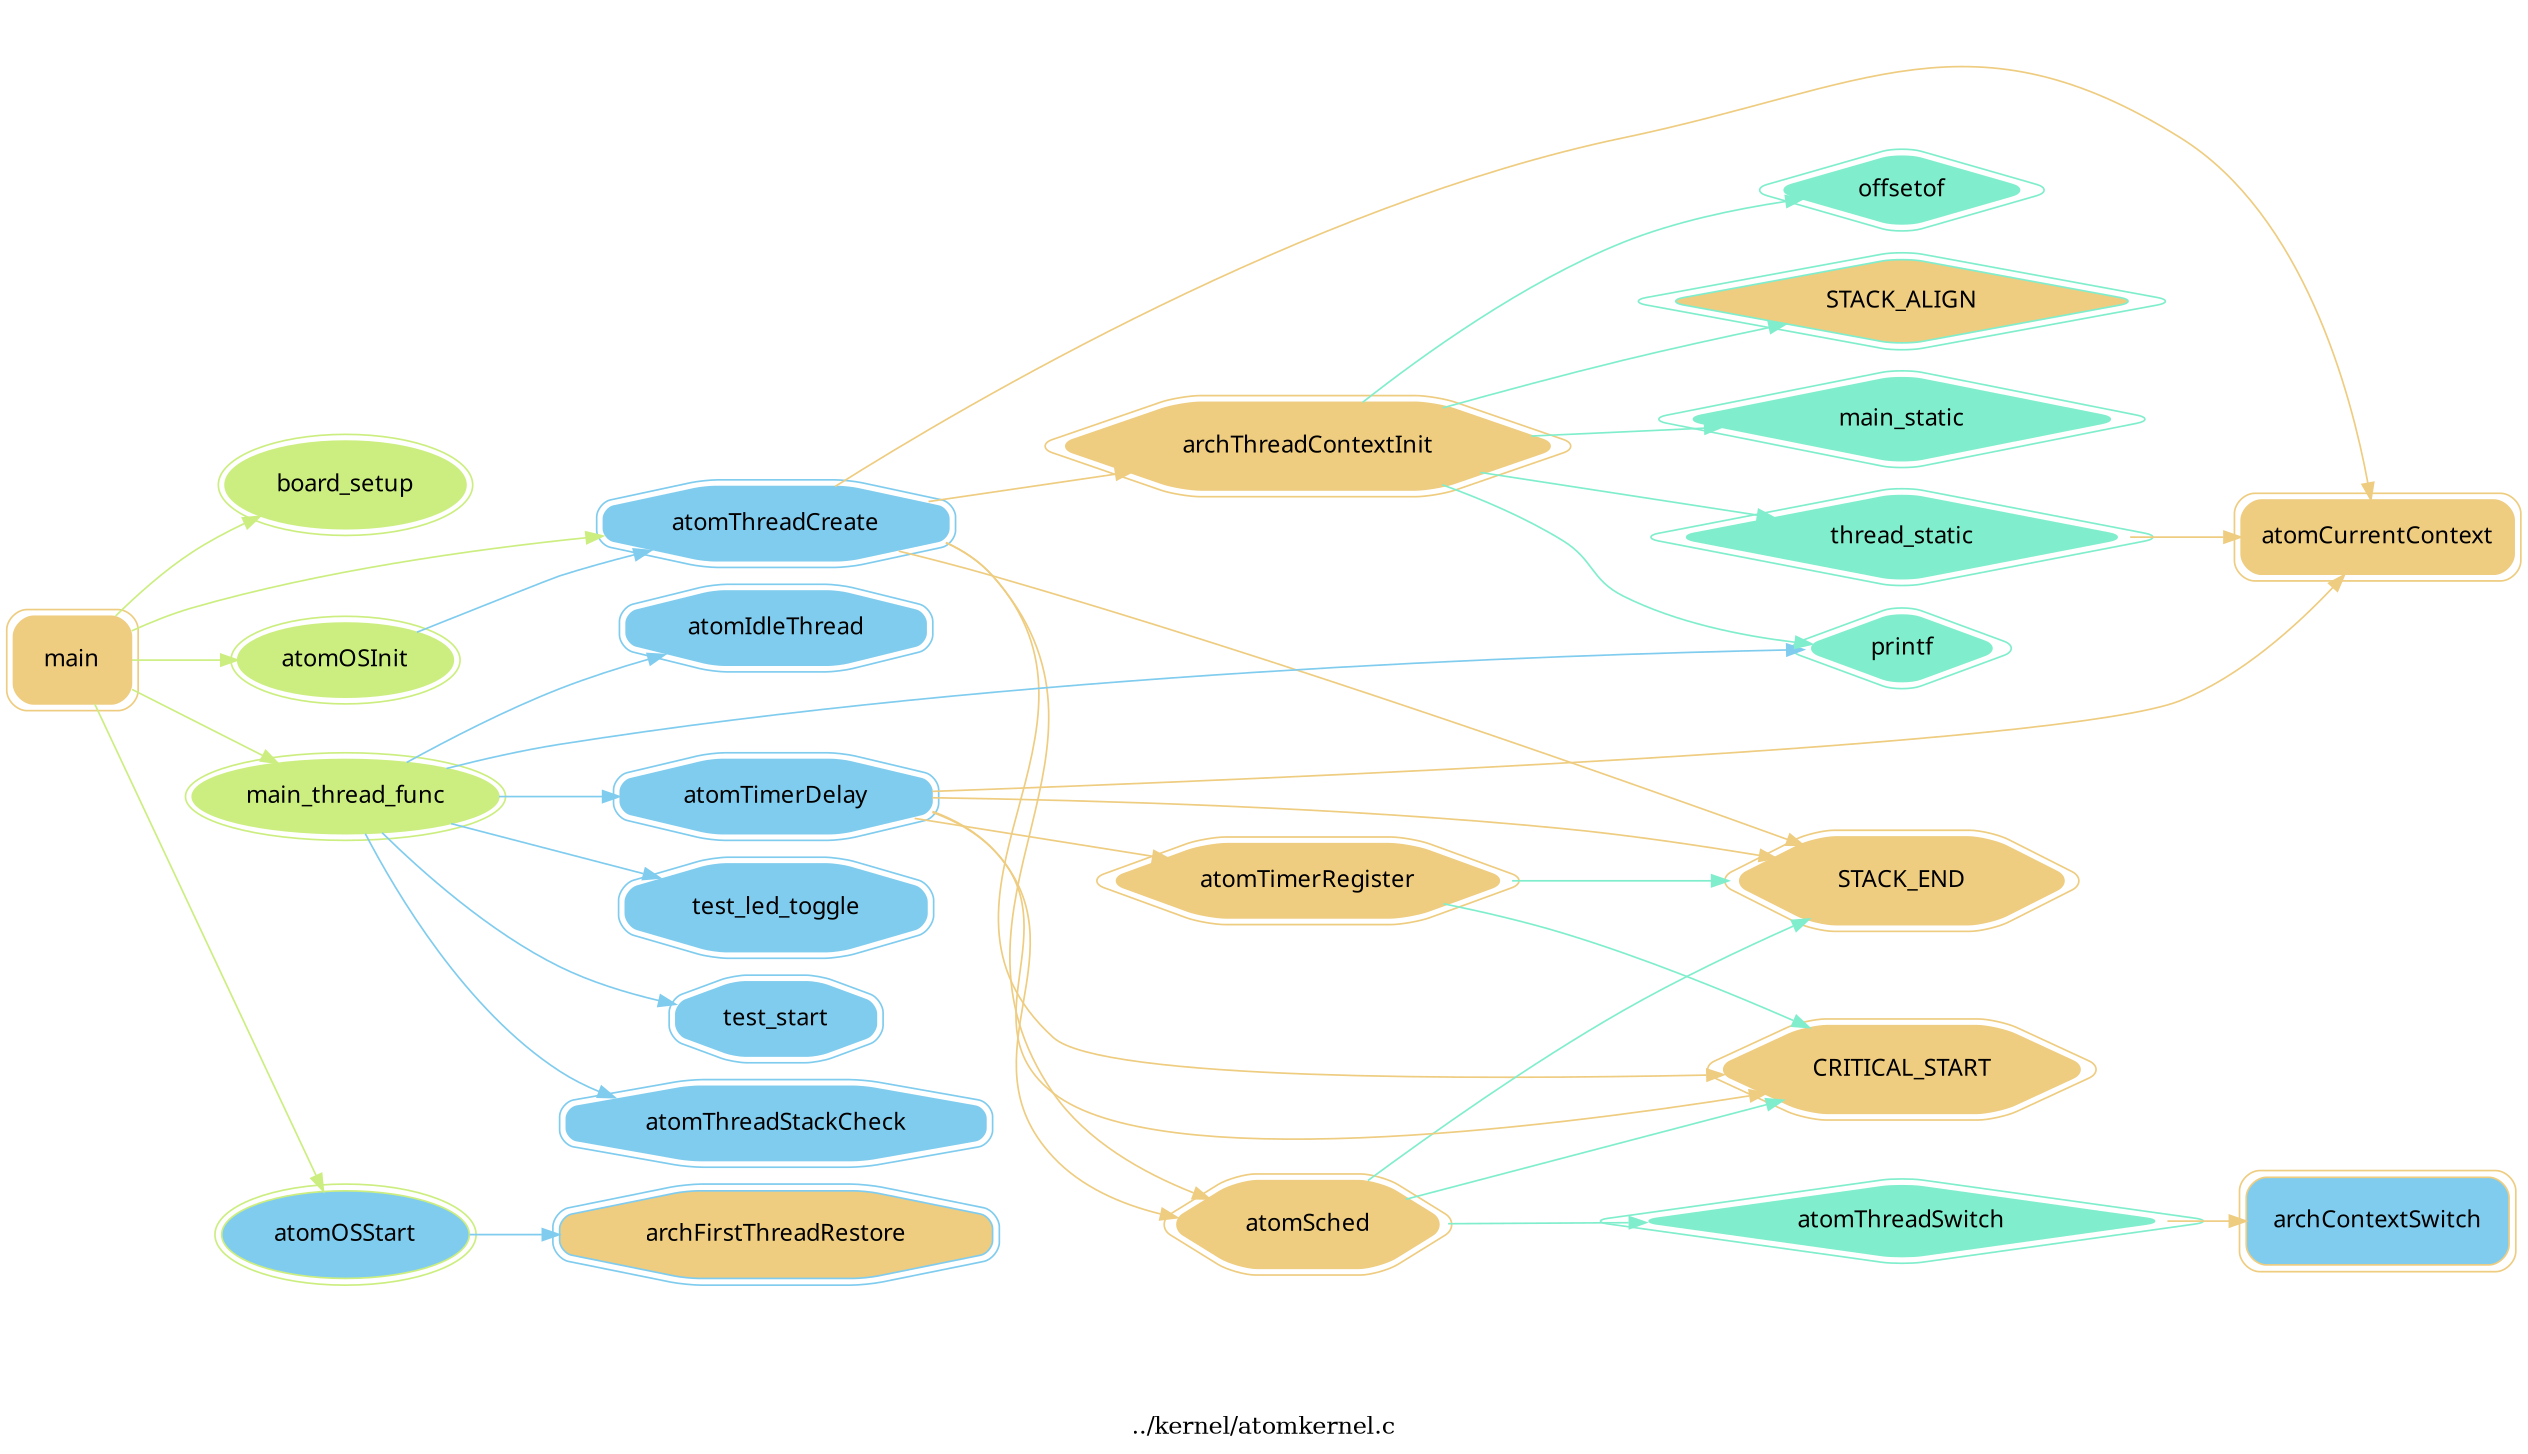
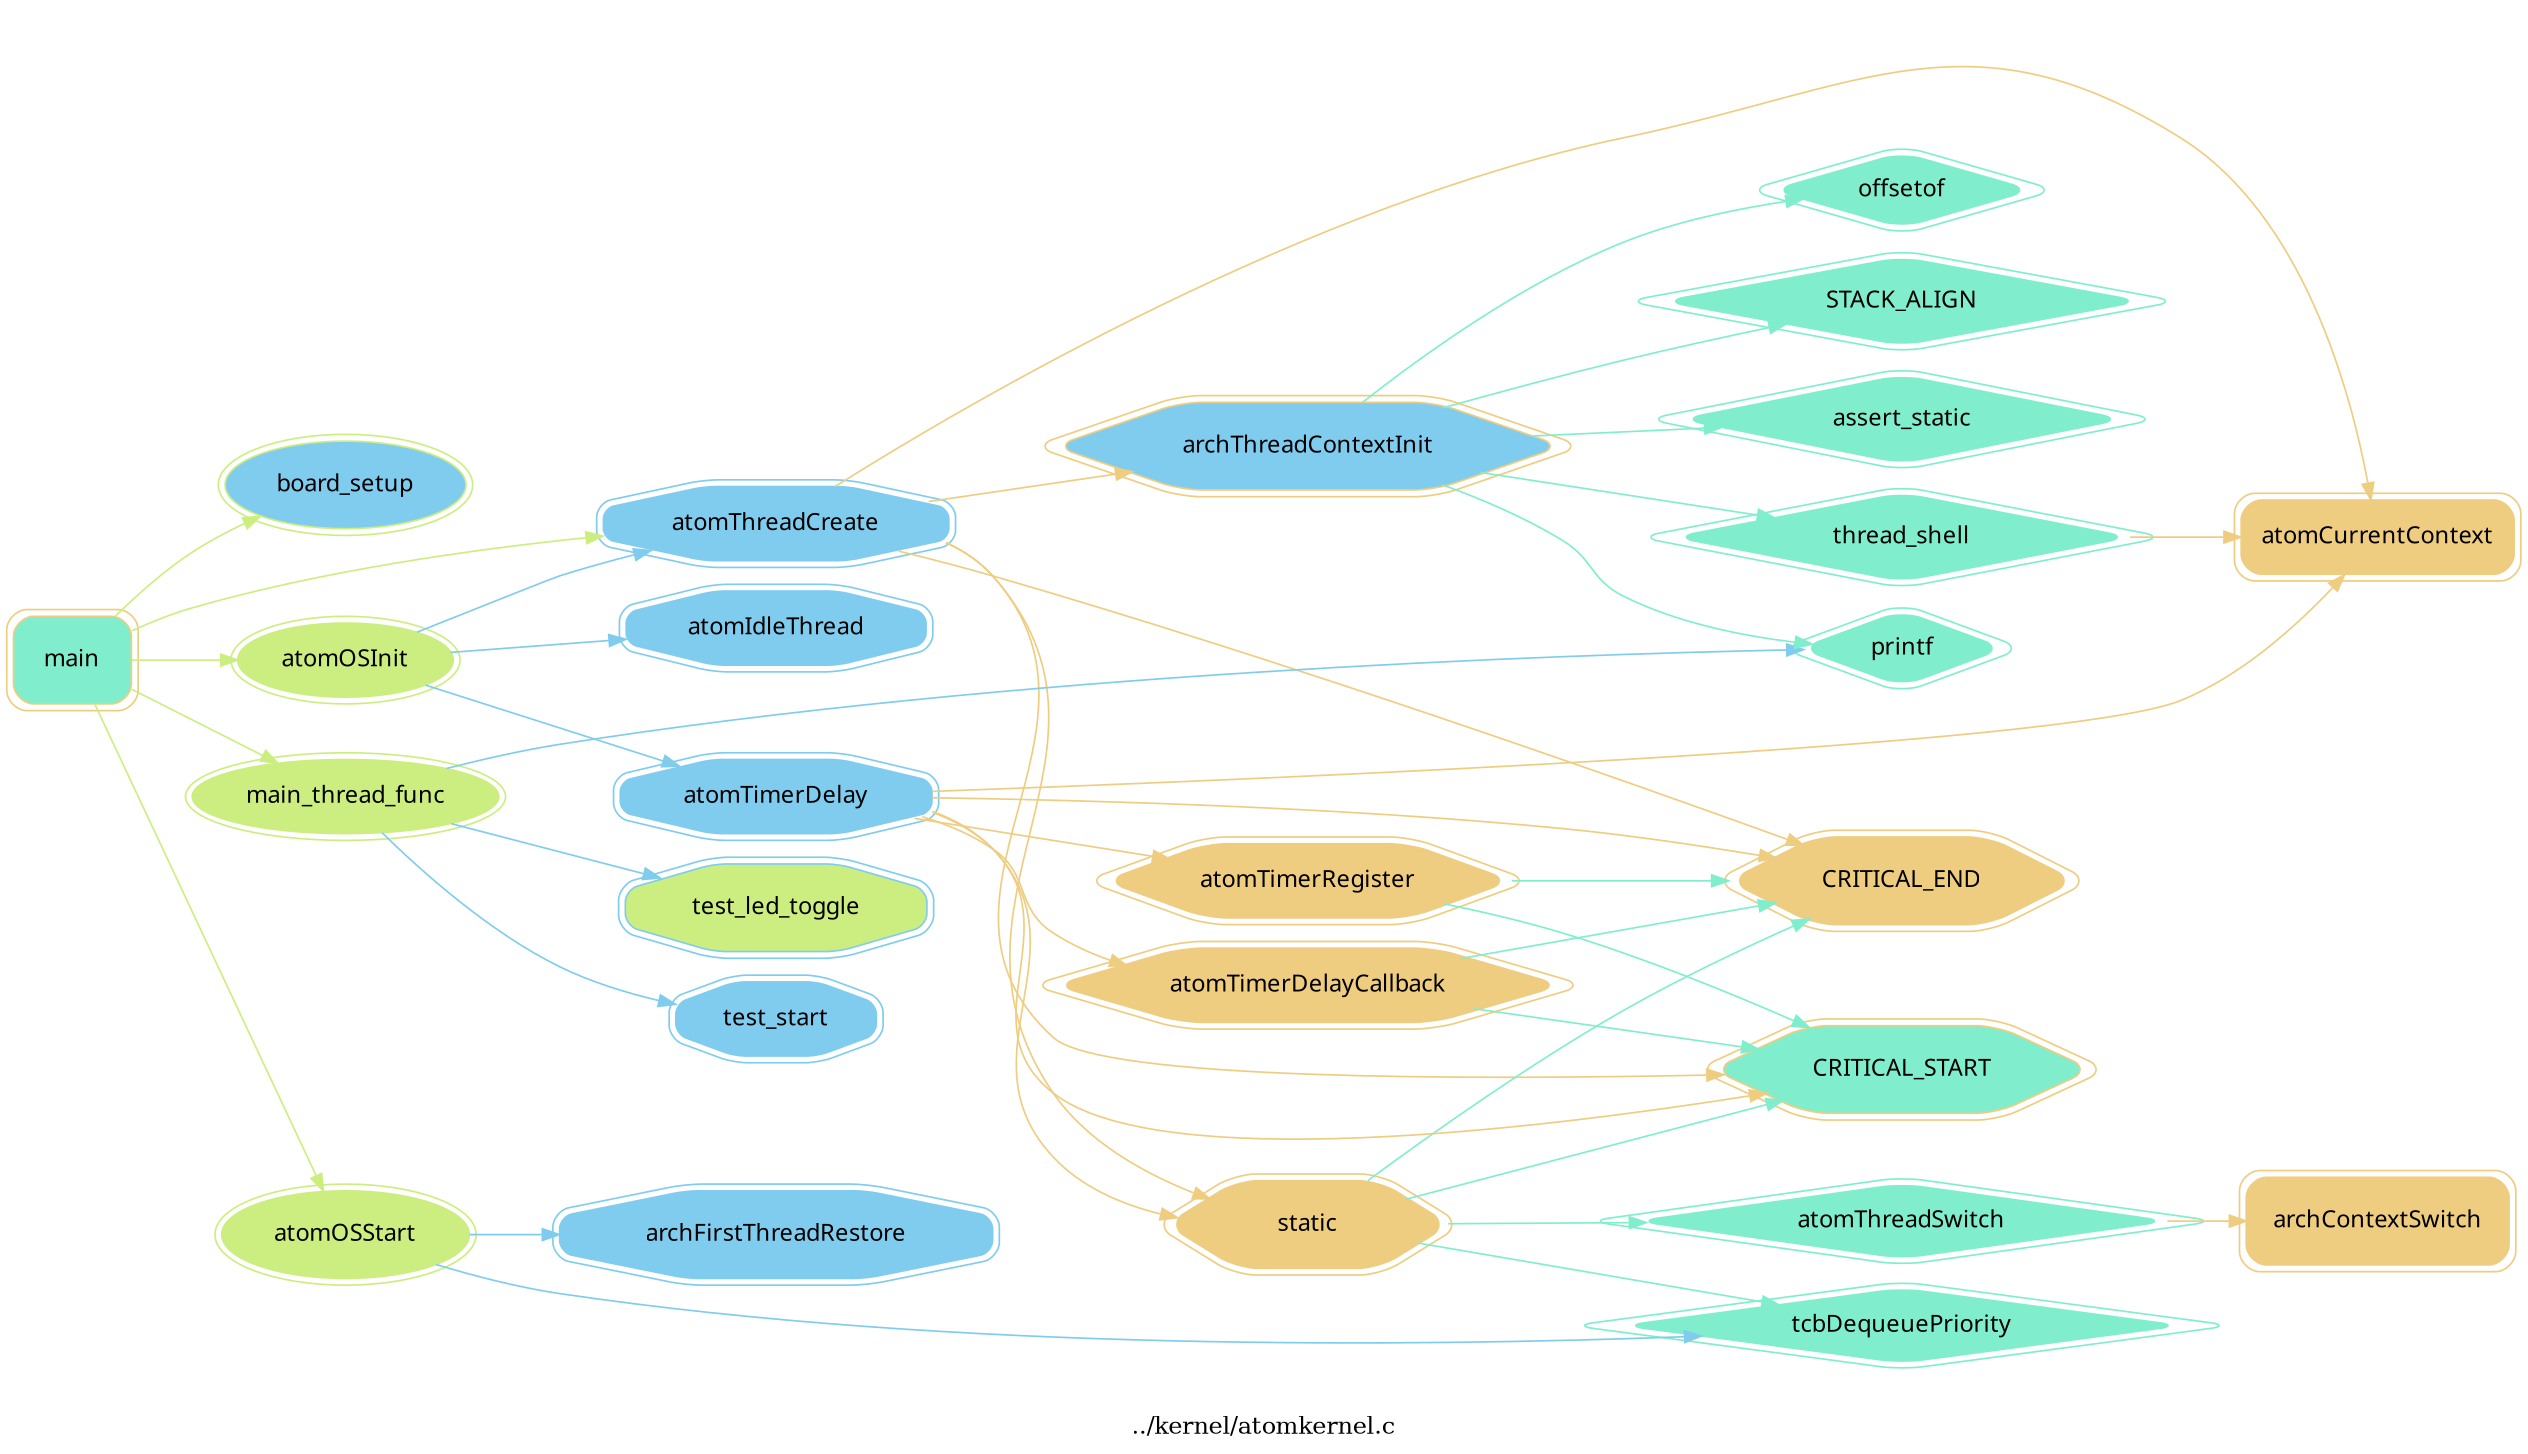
(1902, 301) -> (1902, 301)
(1902, 419) -> (1902, 419)
(1308, 446) -> (1308, 446)
(346, 485) -> (346, 485)
(1902, 537) -> (1902, 537)
(72, 660) -> (72, 660)
(525, 703) -> (530, 646)
(551, 797) -> (544, 723)
(1902, 881) -> (1902, 881)
(776, 908) -> (776, 908)
none -> (1308, 985)
(1902, 1069) -> (1902, 1069)
(776, 1123) -> none
(2378, 1221) -> (2378, 1221)
(1308, 1224) -> (1308, 1224)
(346, 1235) -> (346, 1235)
(776, 1235) -> (776, 1235)
none -> (1902, 1326)
